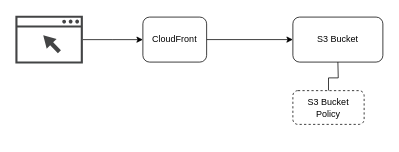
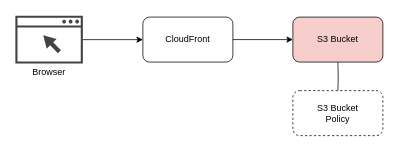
(175, 39) -> (188, 39)
(338, 39) -> (338, 39)
none -> (49, 72)
(329, 107) -> (338, 113)
